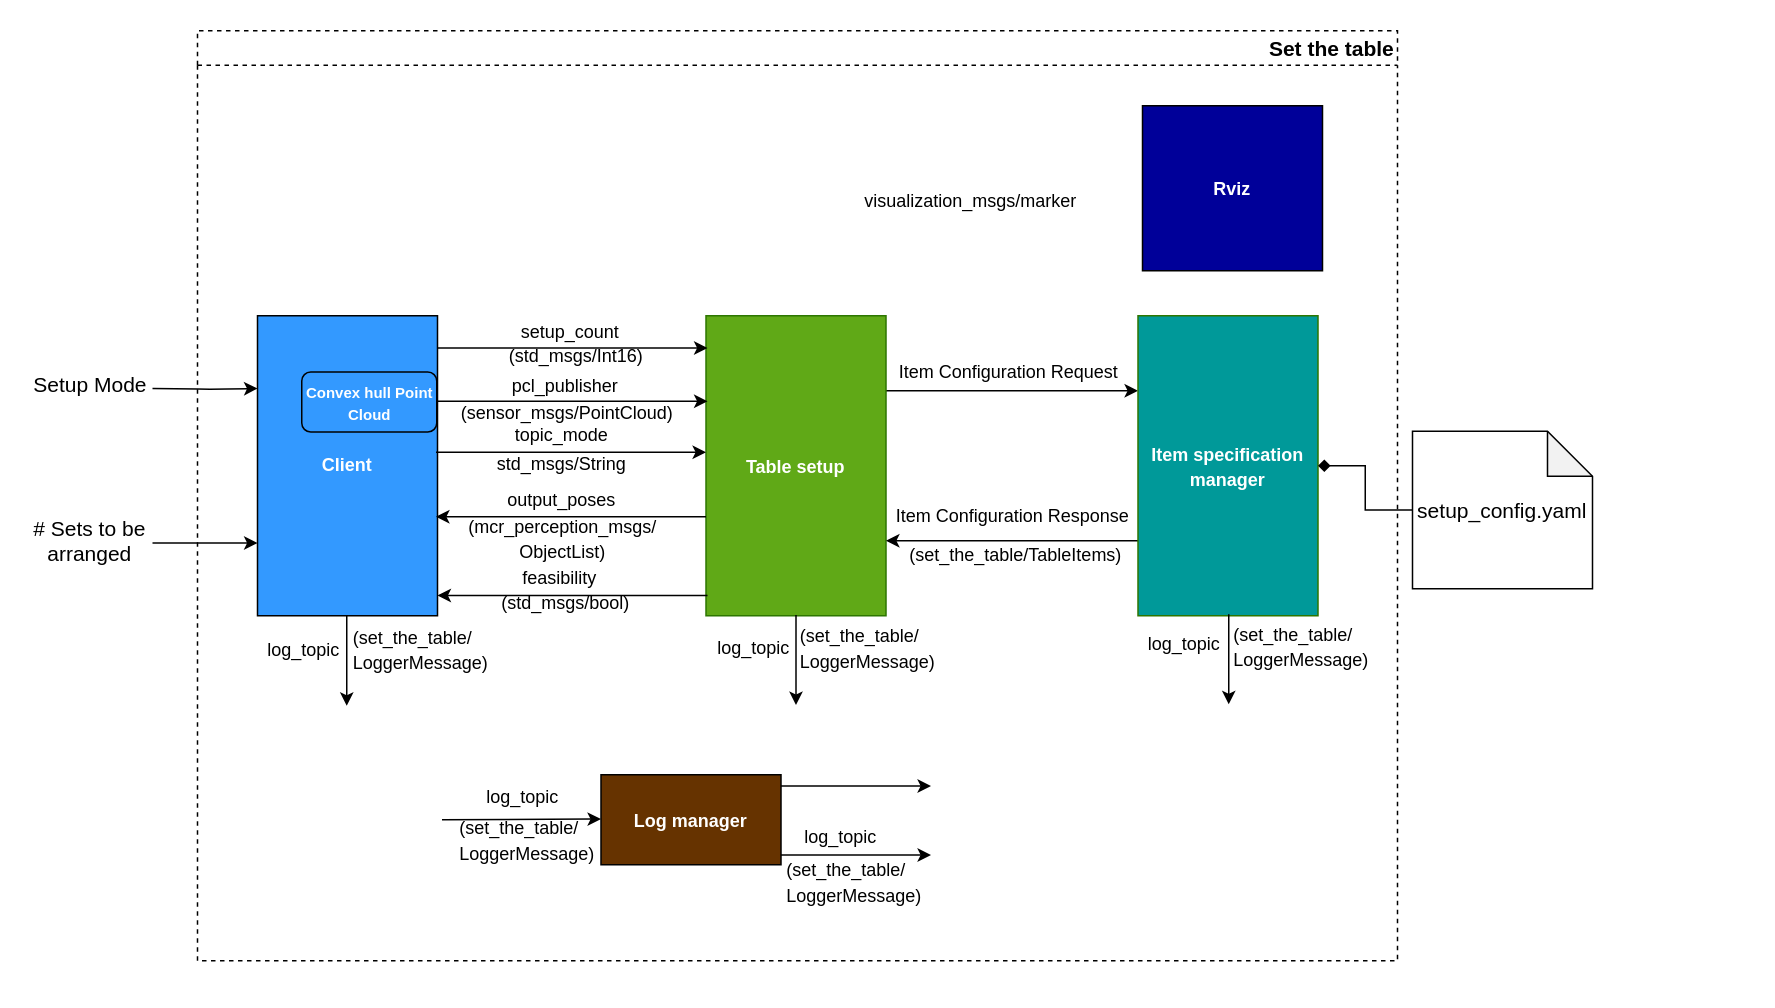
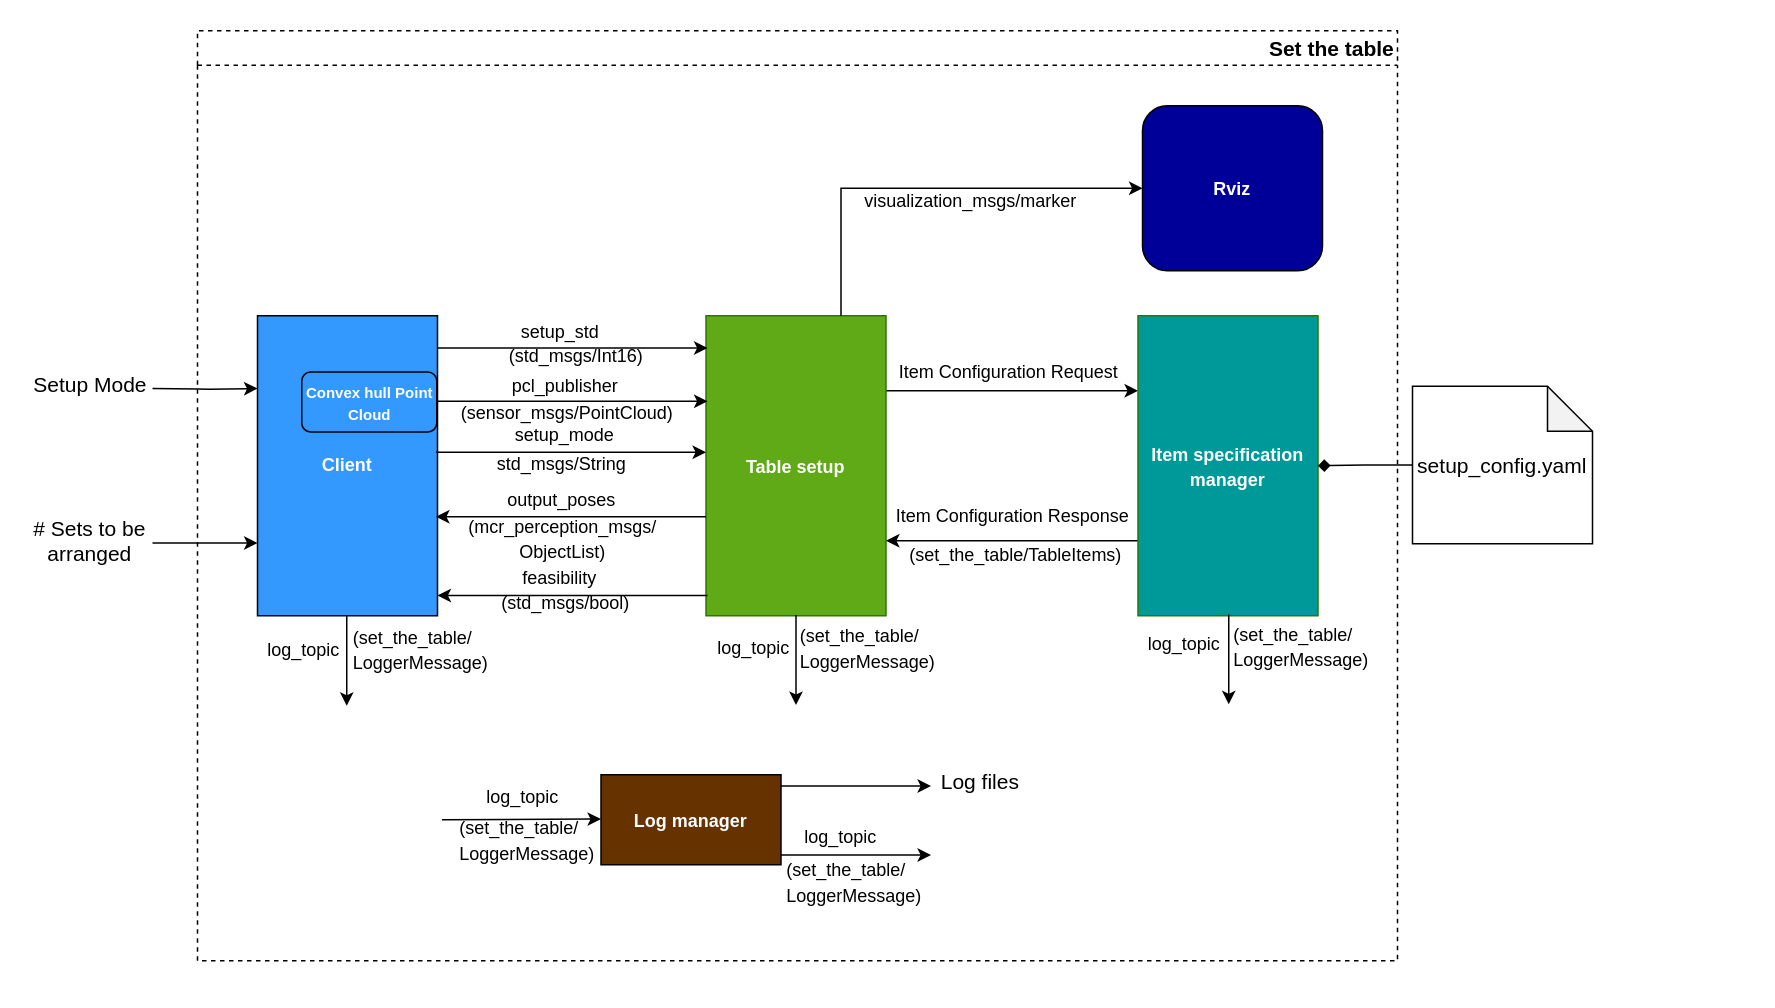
none -> (923, 188)
(1232, 188) -> (1232, 188)
(586, 331) -> (574, 331)
(571, 435) -> (574, 435)
(1502, 510) -> (1502, 465)
none -> (991, 781)
